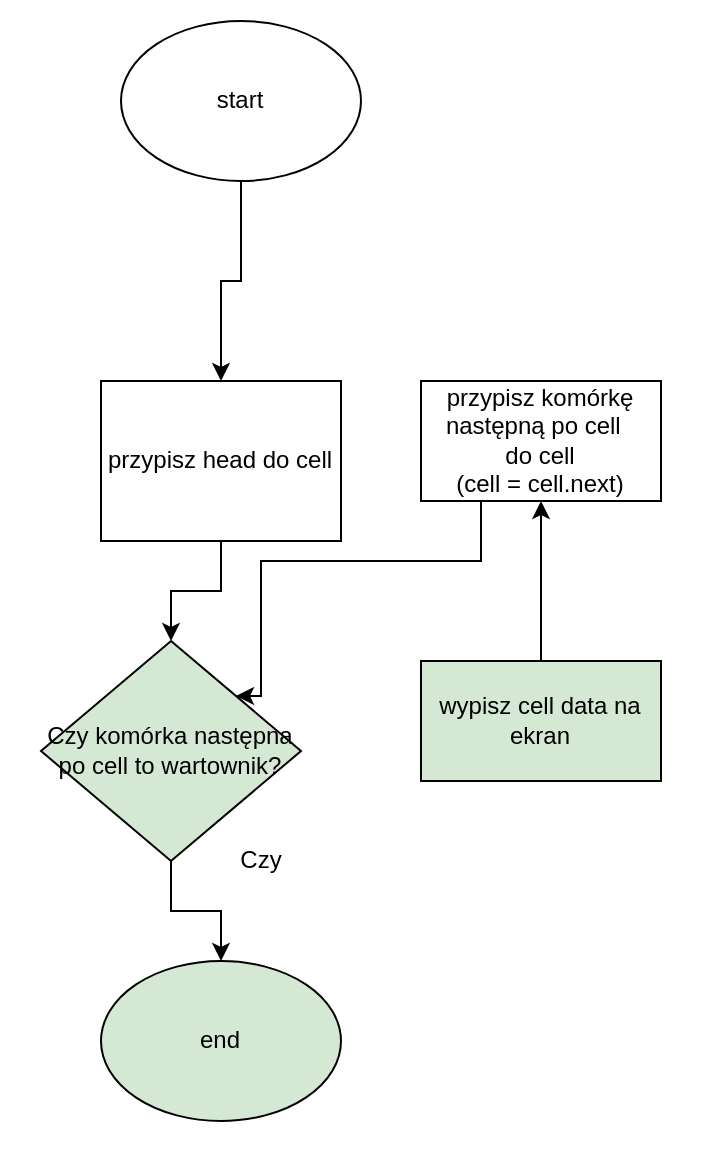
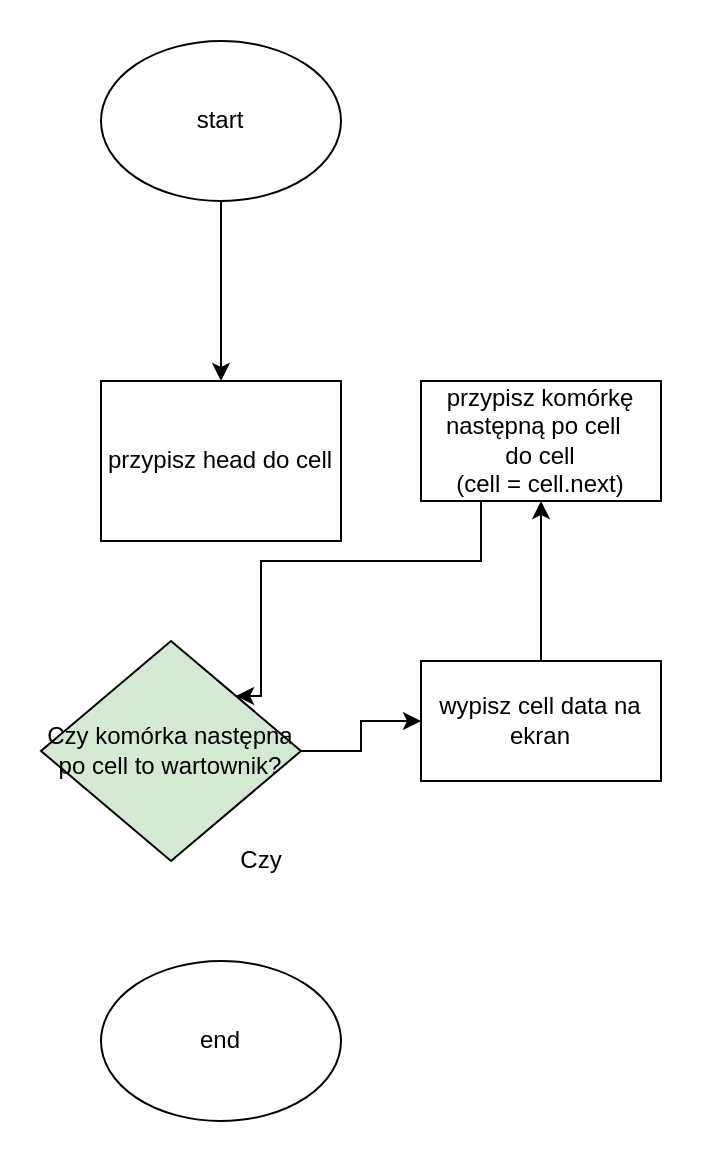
(241, 101) -> (221, 121)
(203, 591) -> none
(541, 721) -> (541, 721)
none -> (361, 743)
(189, 911) -> none
(221, 1041) -> (221, 1041)
